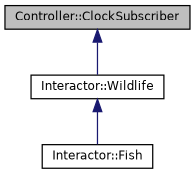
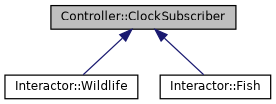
(97, 128) -> (184, 56)
